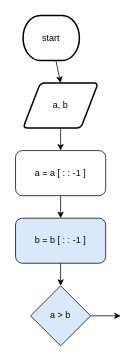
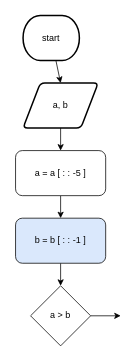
(60, 173) -> (60, 173)
(60, 315) -> (60, 315)
